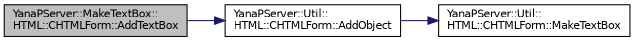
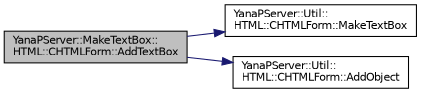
(414, 21) -> (201, 35)
